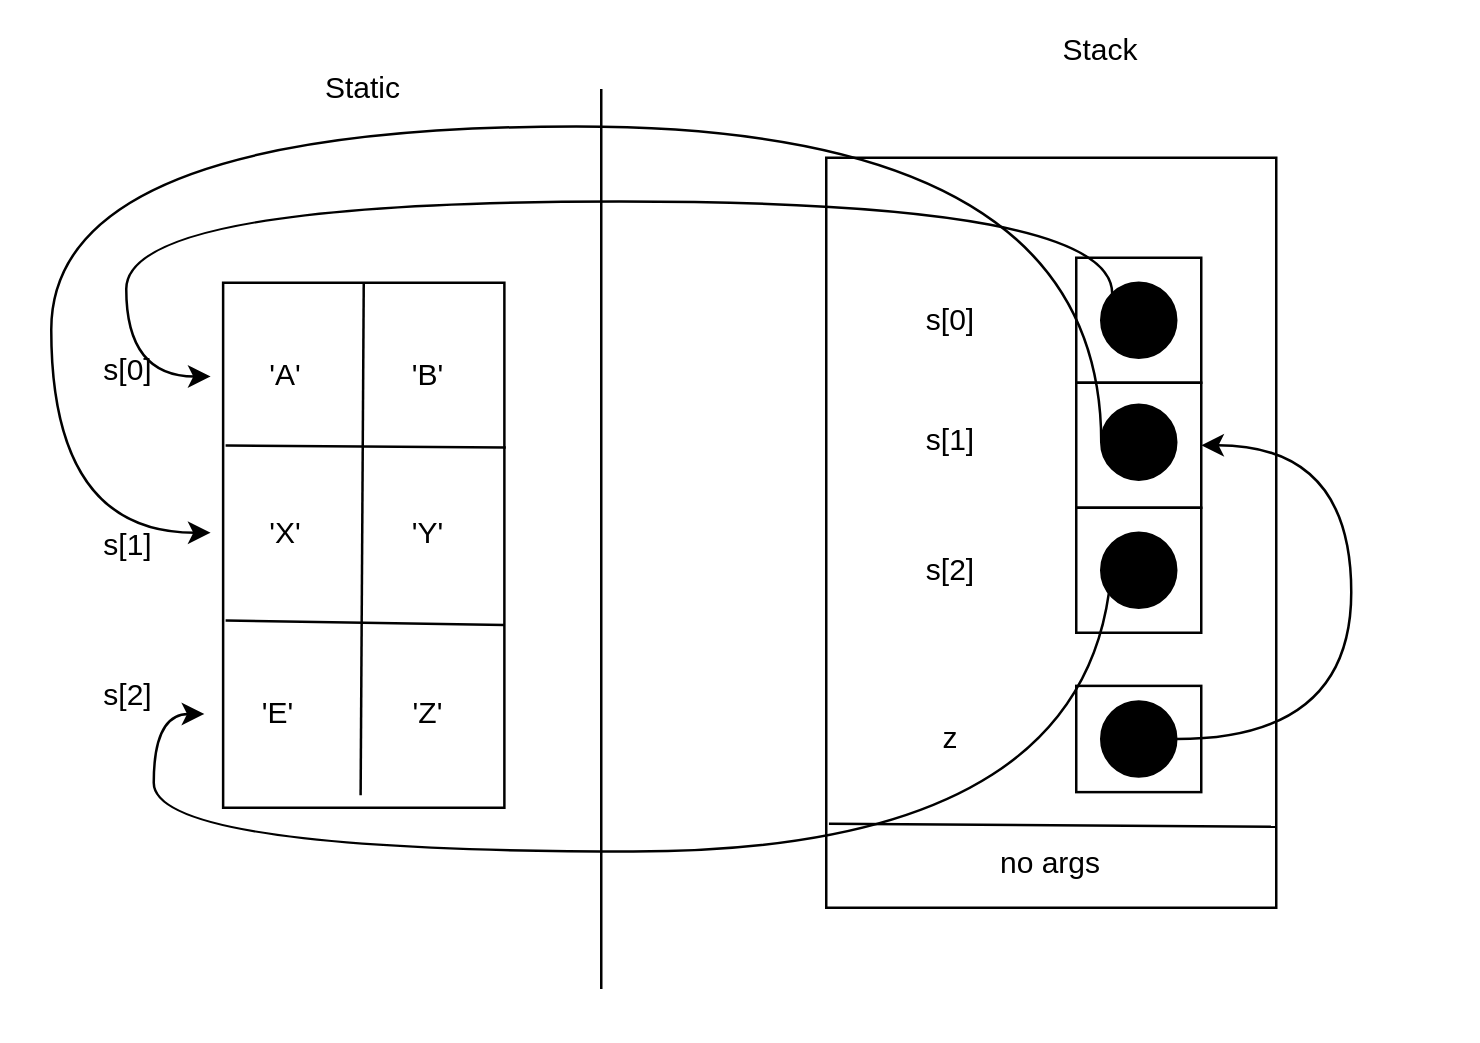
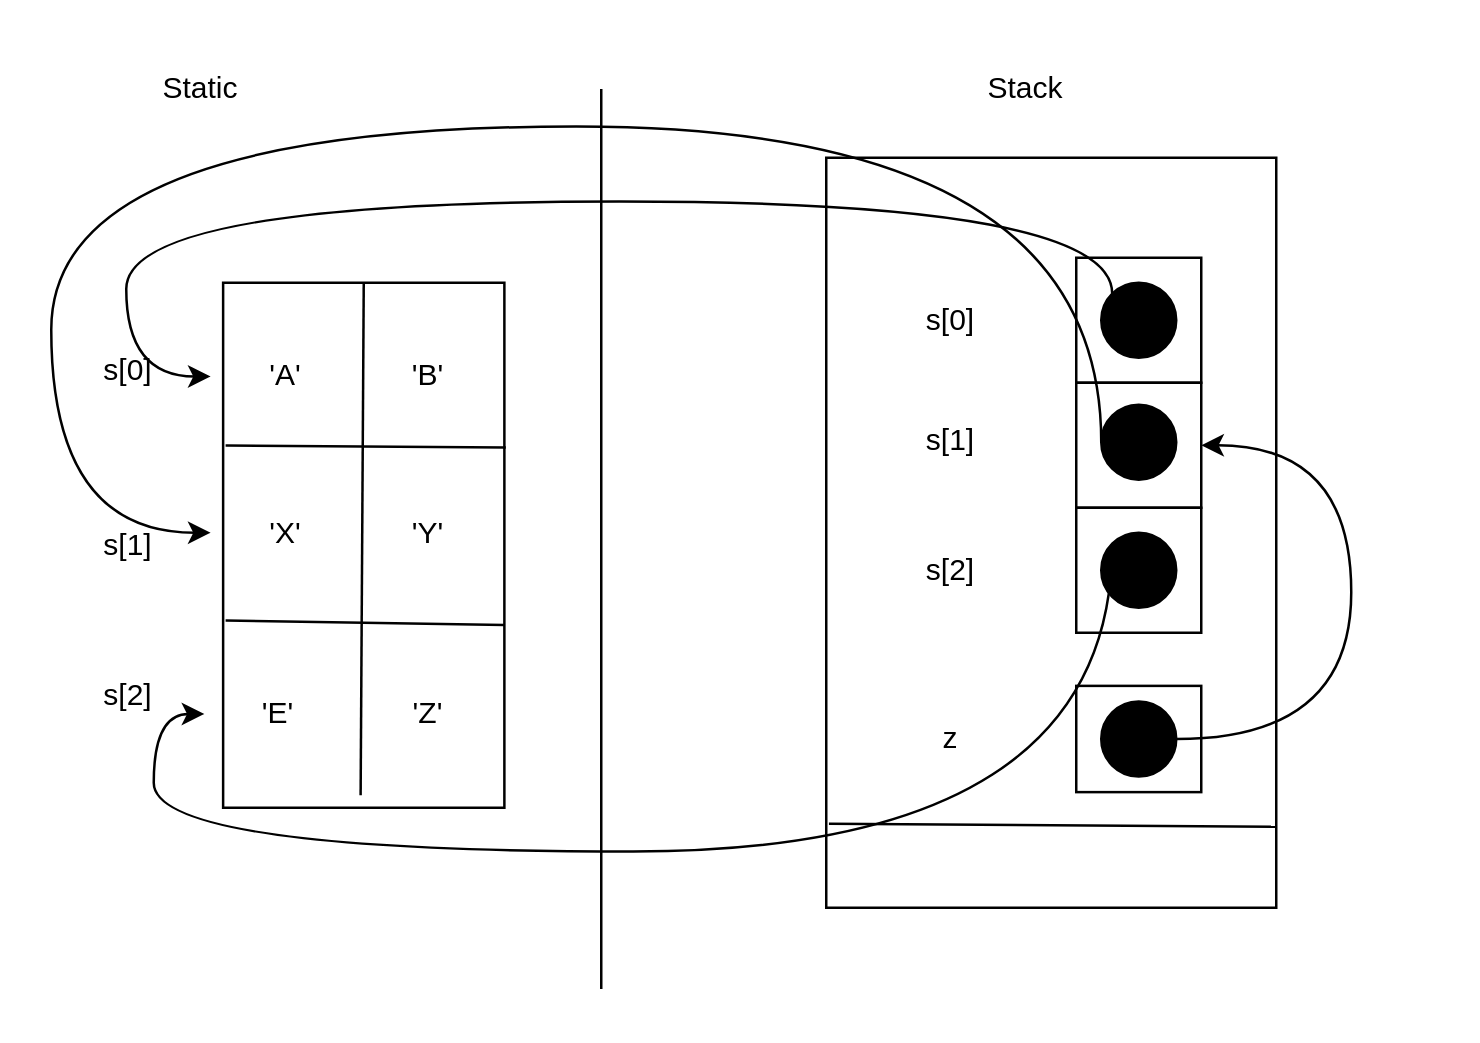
(1101, 51) -> (1026, 89)
(364, 89) -> (201, 89)
(1051, 864) -> none
